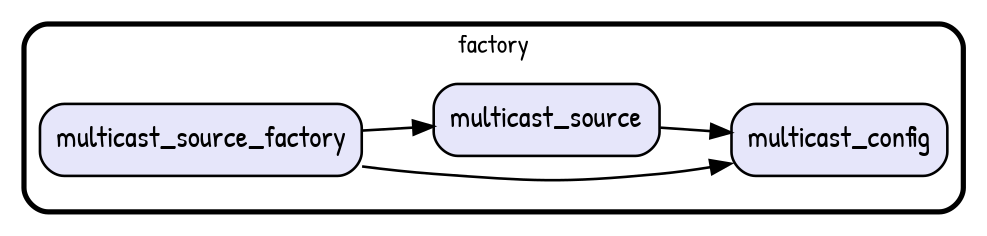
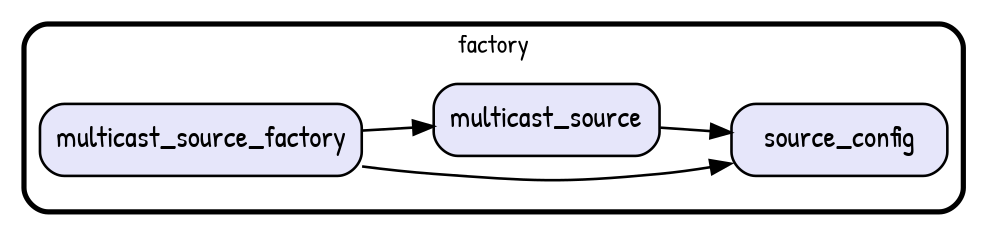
(839, 140) -> (839, 140)
